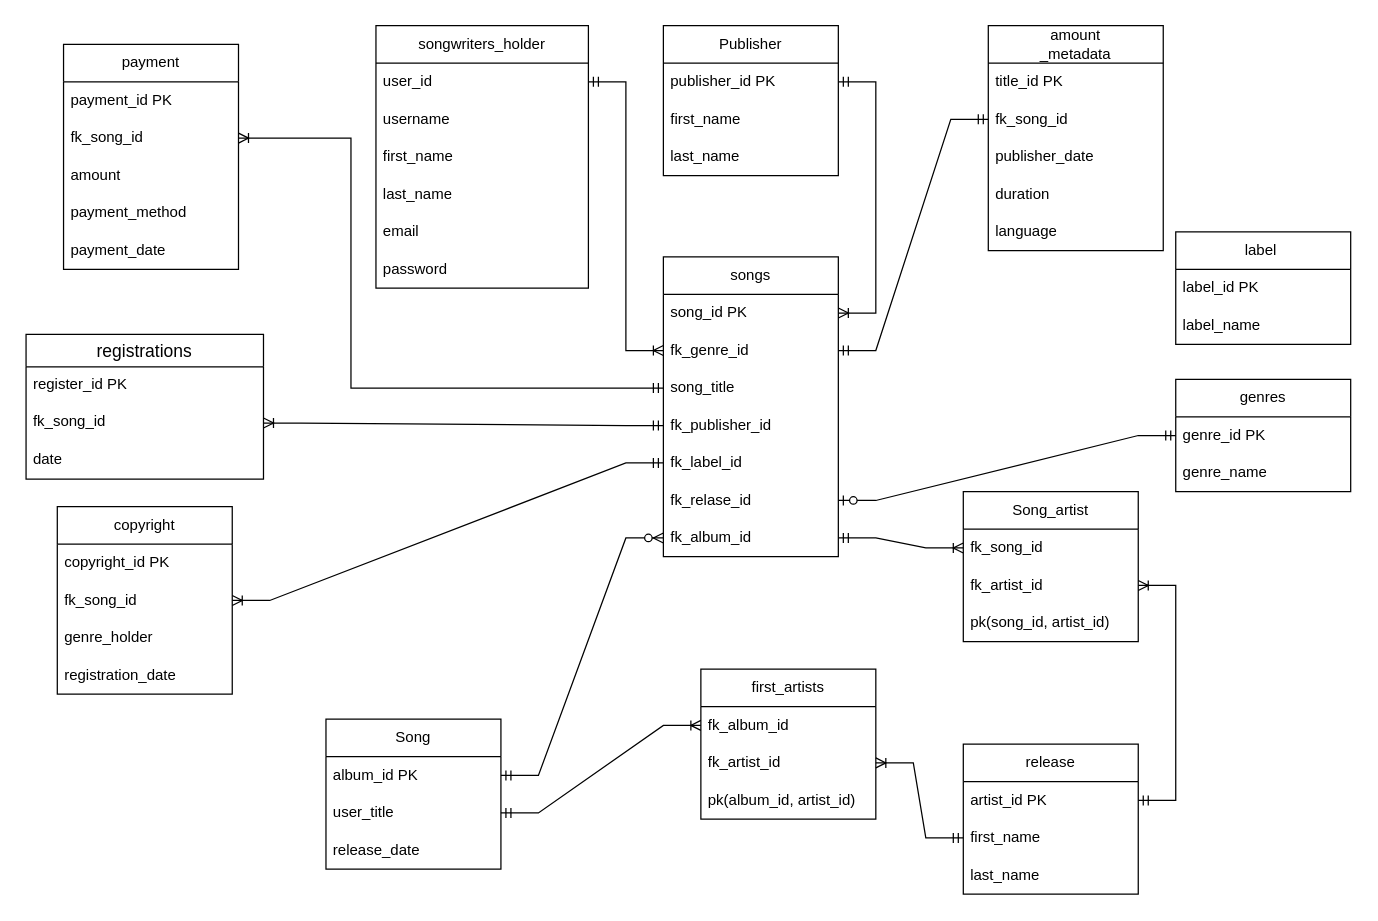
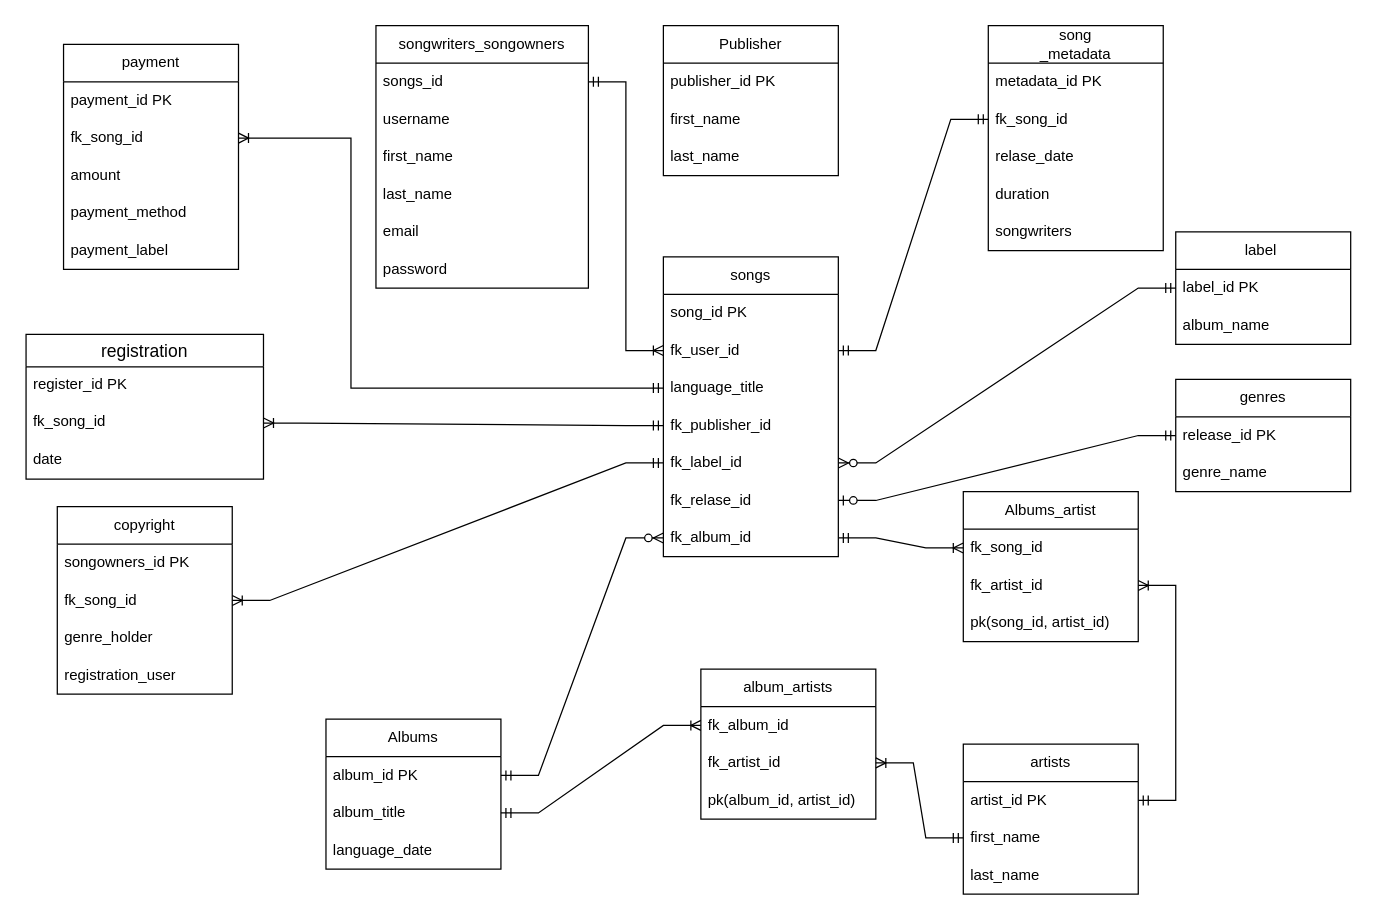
(482, 44) -> (482, 44)
(1076, 44) -> (1076, 44)
(411, 82) -> (415, 82)
(1034, 82) -> (1051, 82)
(1051, 157) -> (1040, 157)
(876, 197) -> none
(1027, 232) -> (1040, 232)
(121, 251) -> (121, 251)
(1221, 326) -> (1223, 326)
(715, 351) -> (711, 351)
(144, 352) -> (144, 352)
none -> (1006, 376)
(709, 388) -> (724, 388)
(1225, 436) -> (1232, 436)
(1051, 511) -> (1051, 511)
(122, 563) -> (128, 563)
(132, 676) -> (132, 676)
(788, 688) -> (788, 688)
(413, 738) -> (413, 738)
(1051, 763) -> (1051, 763)
(371, 813) -> (373, 813)
(382, 851) -> (386, 851)
